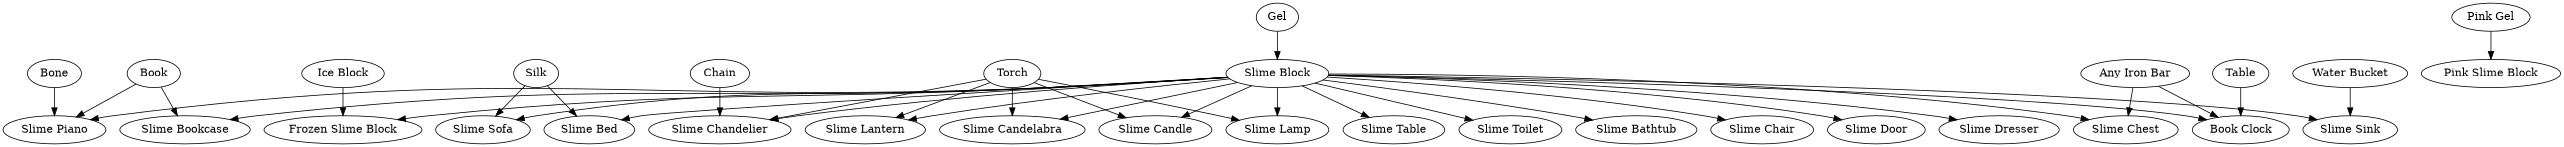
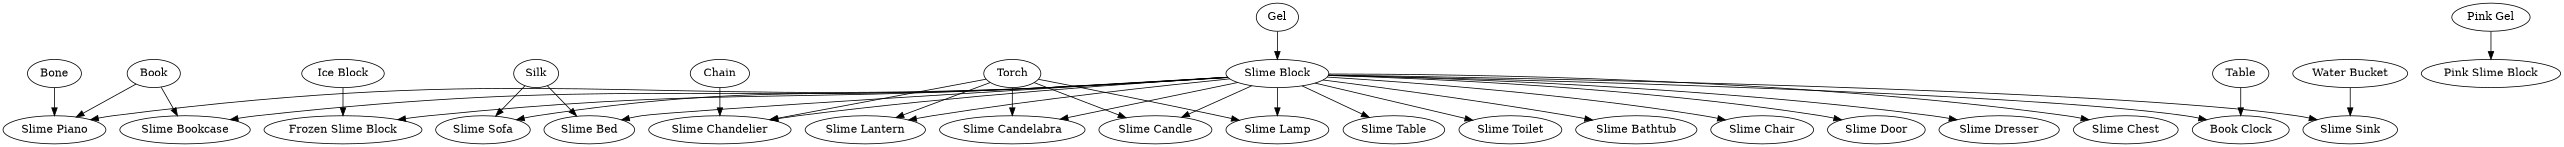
(2135, 74) -> none
